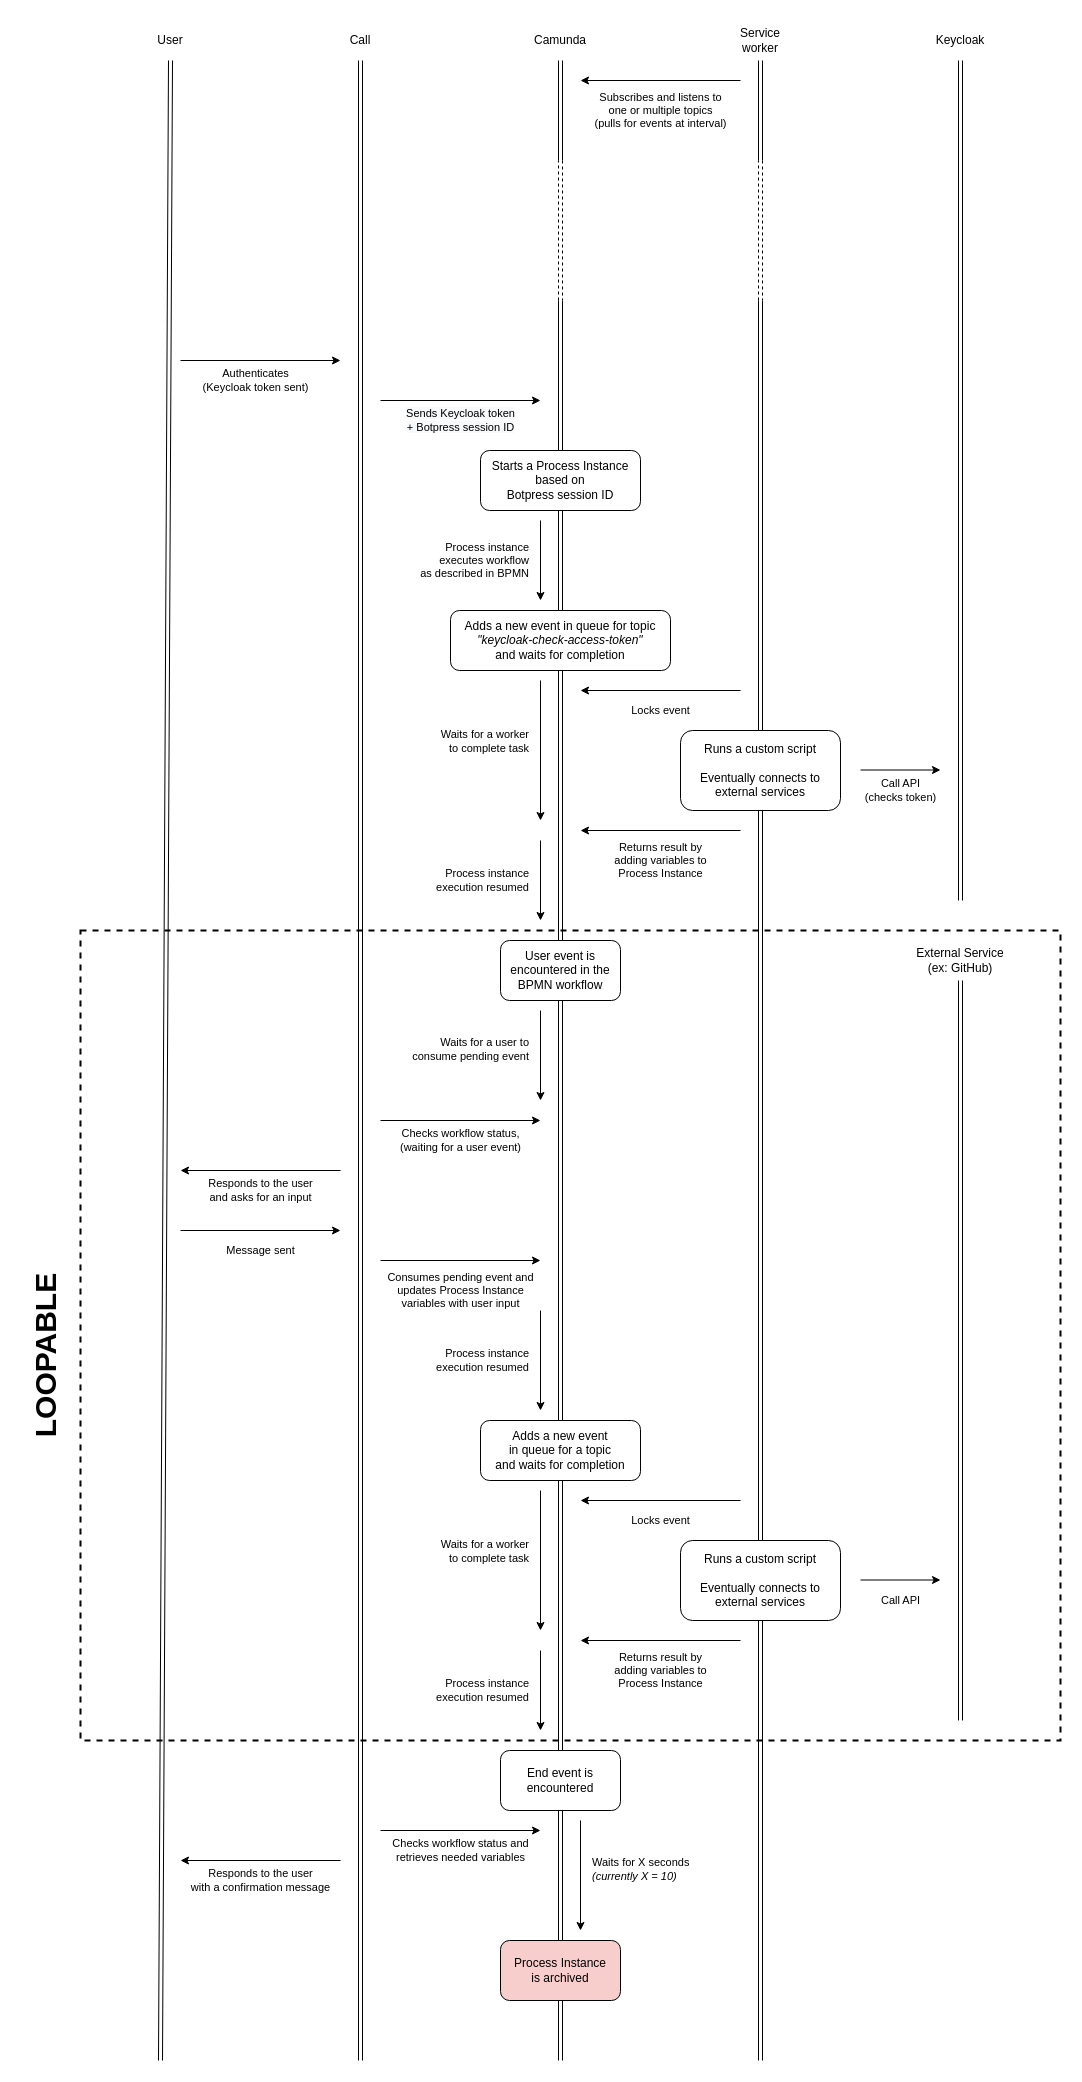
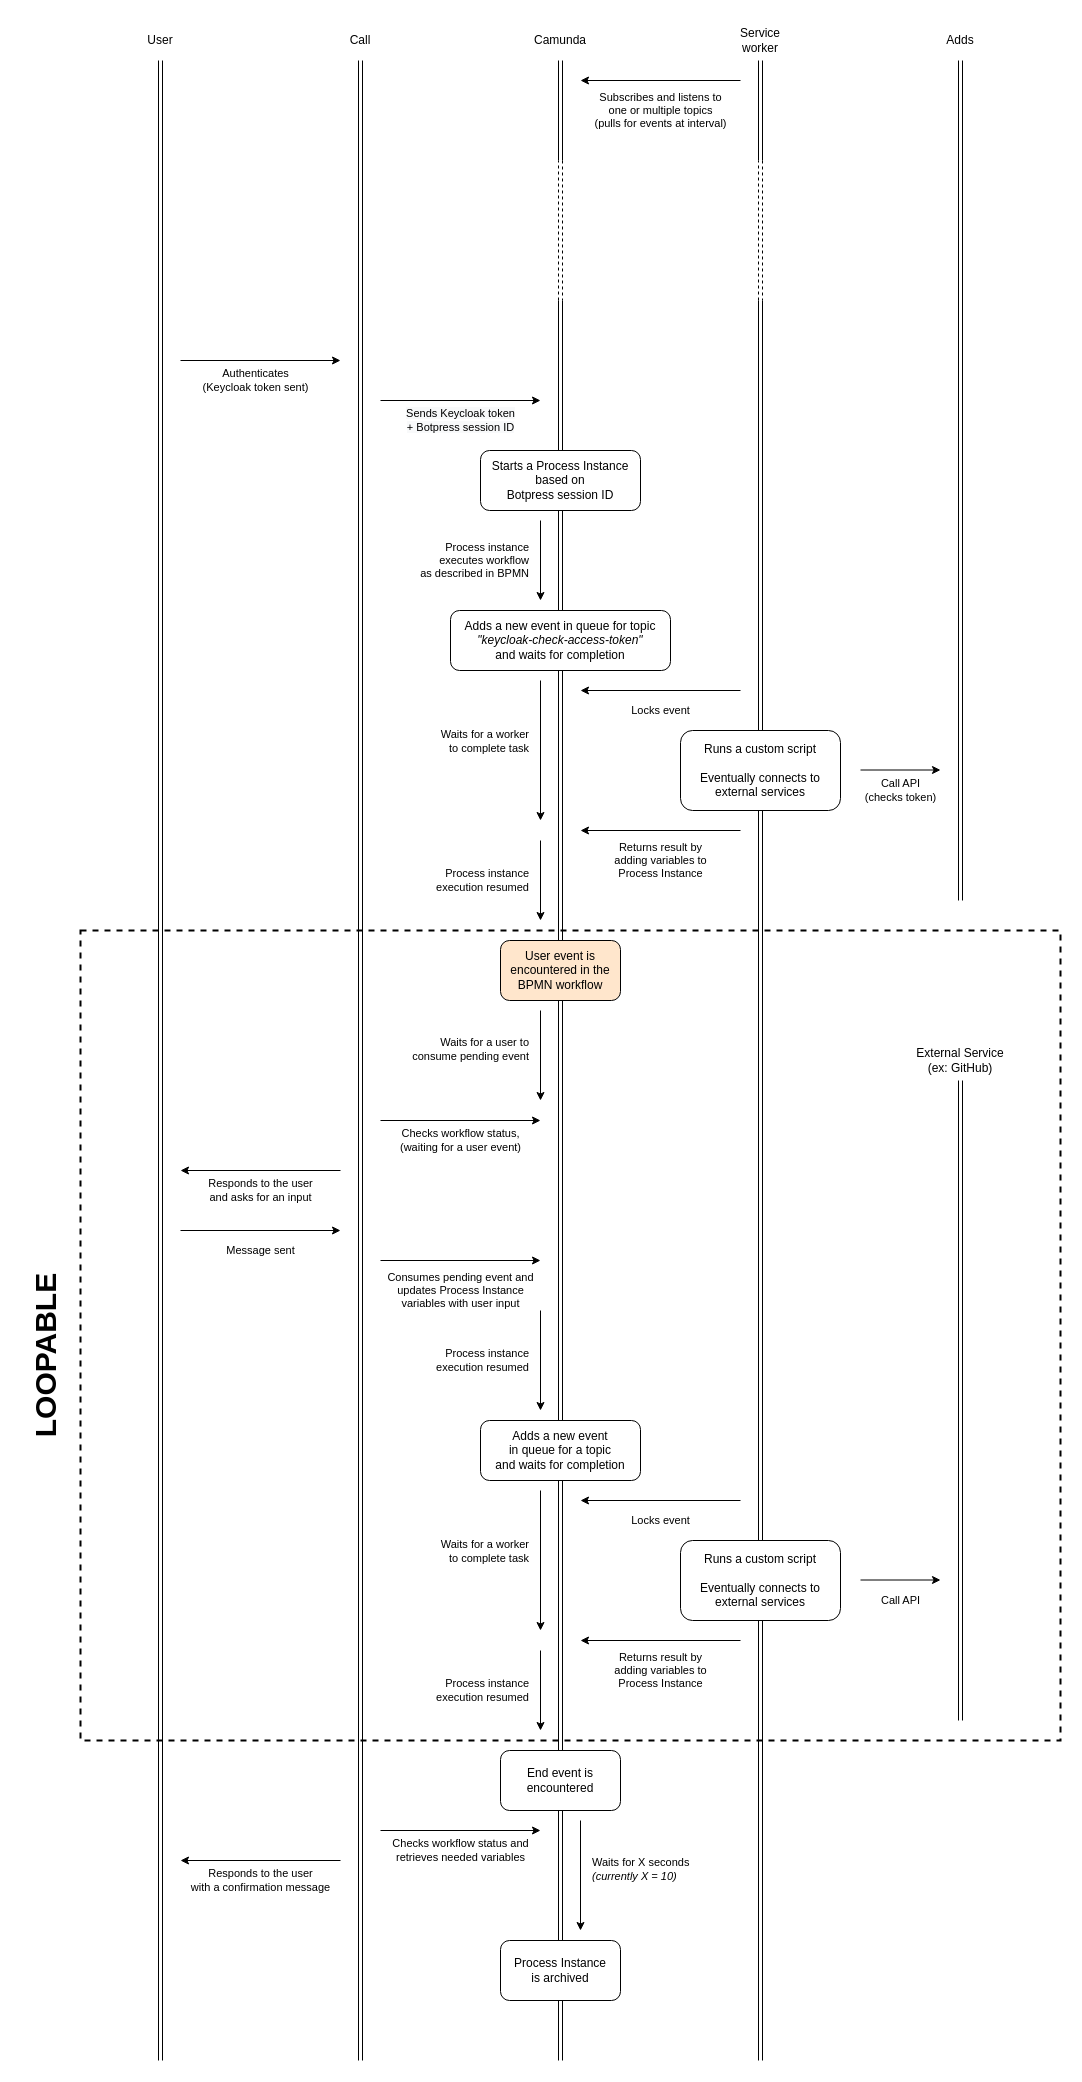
(171, 41) -> (161, 41)
(961, 41) -> (961, 41)
(961, 961) -> (961, 1061)
(561, 971) -> (561, 971)
(561, 1971) -> (561, 1971)
